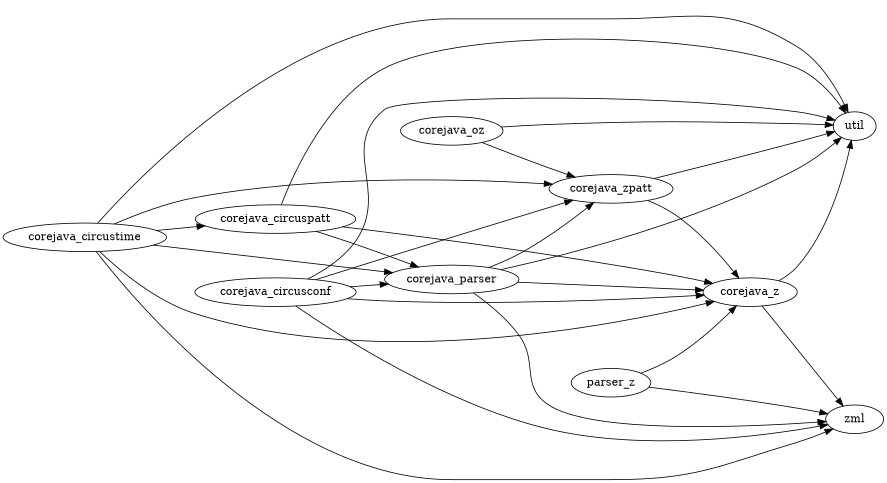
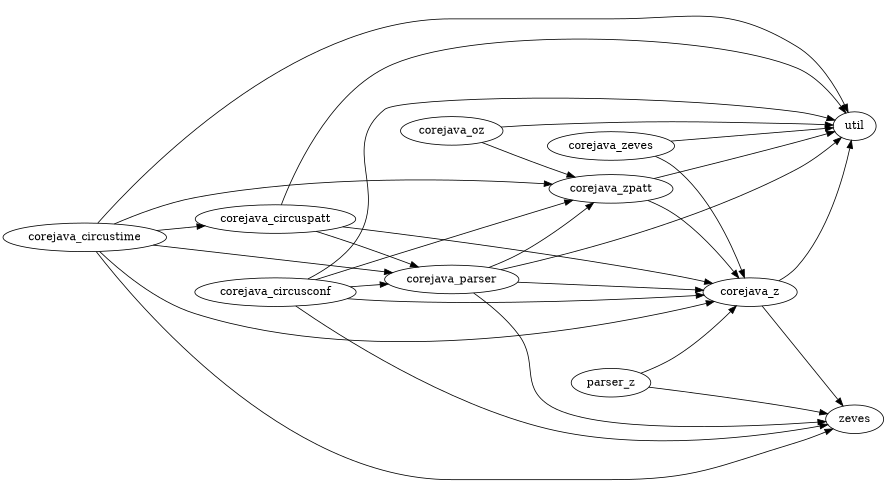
none -> (611, 146)
(855, 419) -> (855, 419)
